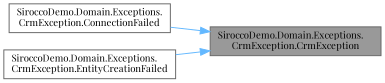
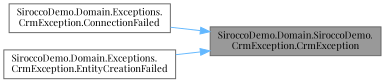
(296, 41) -> (296, 41)
